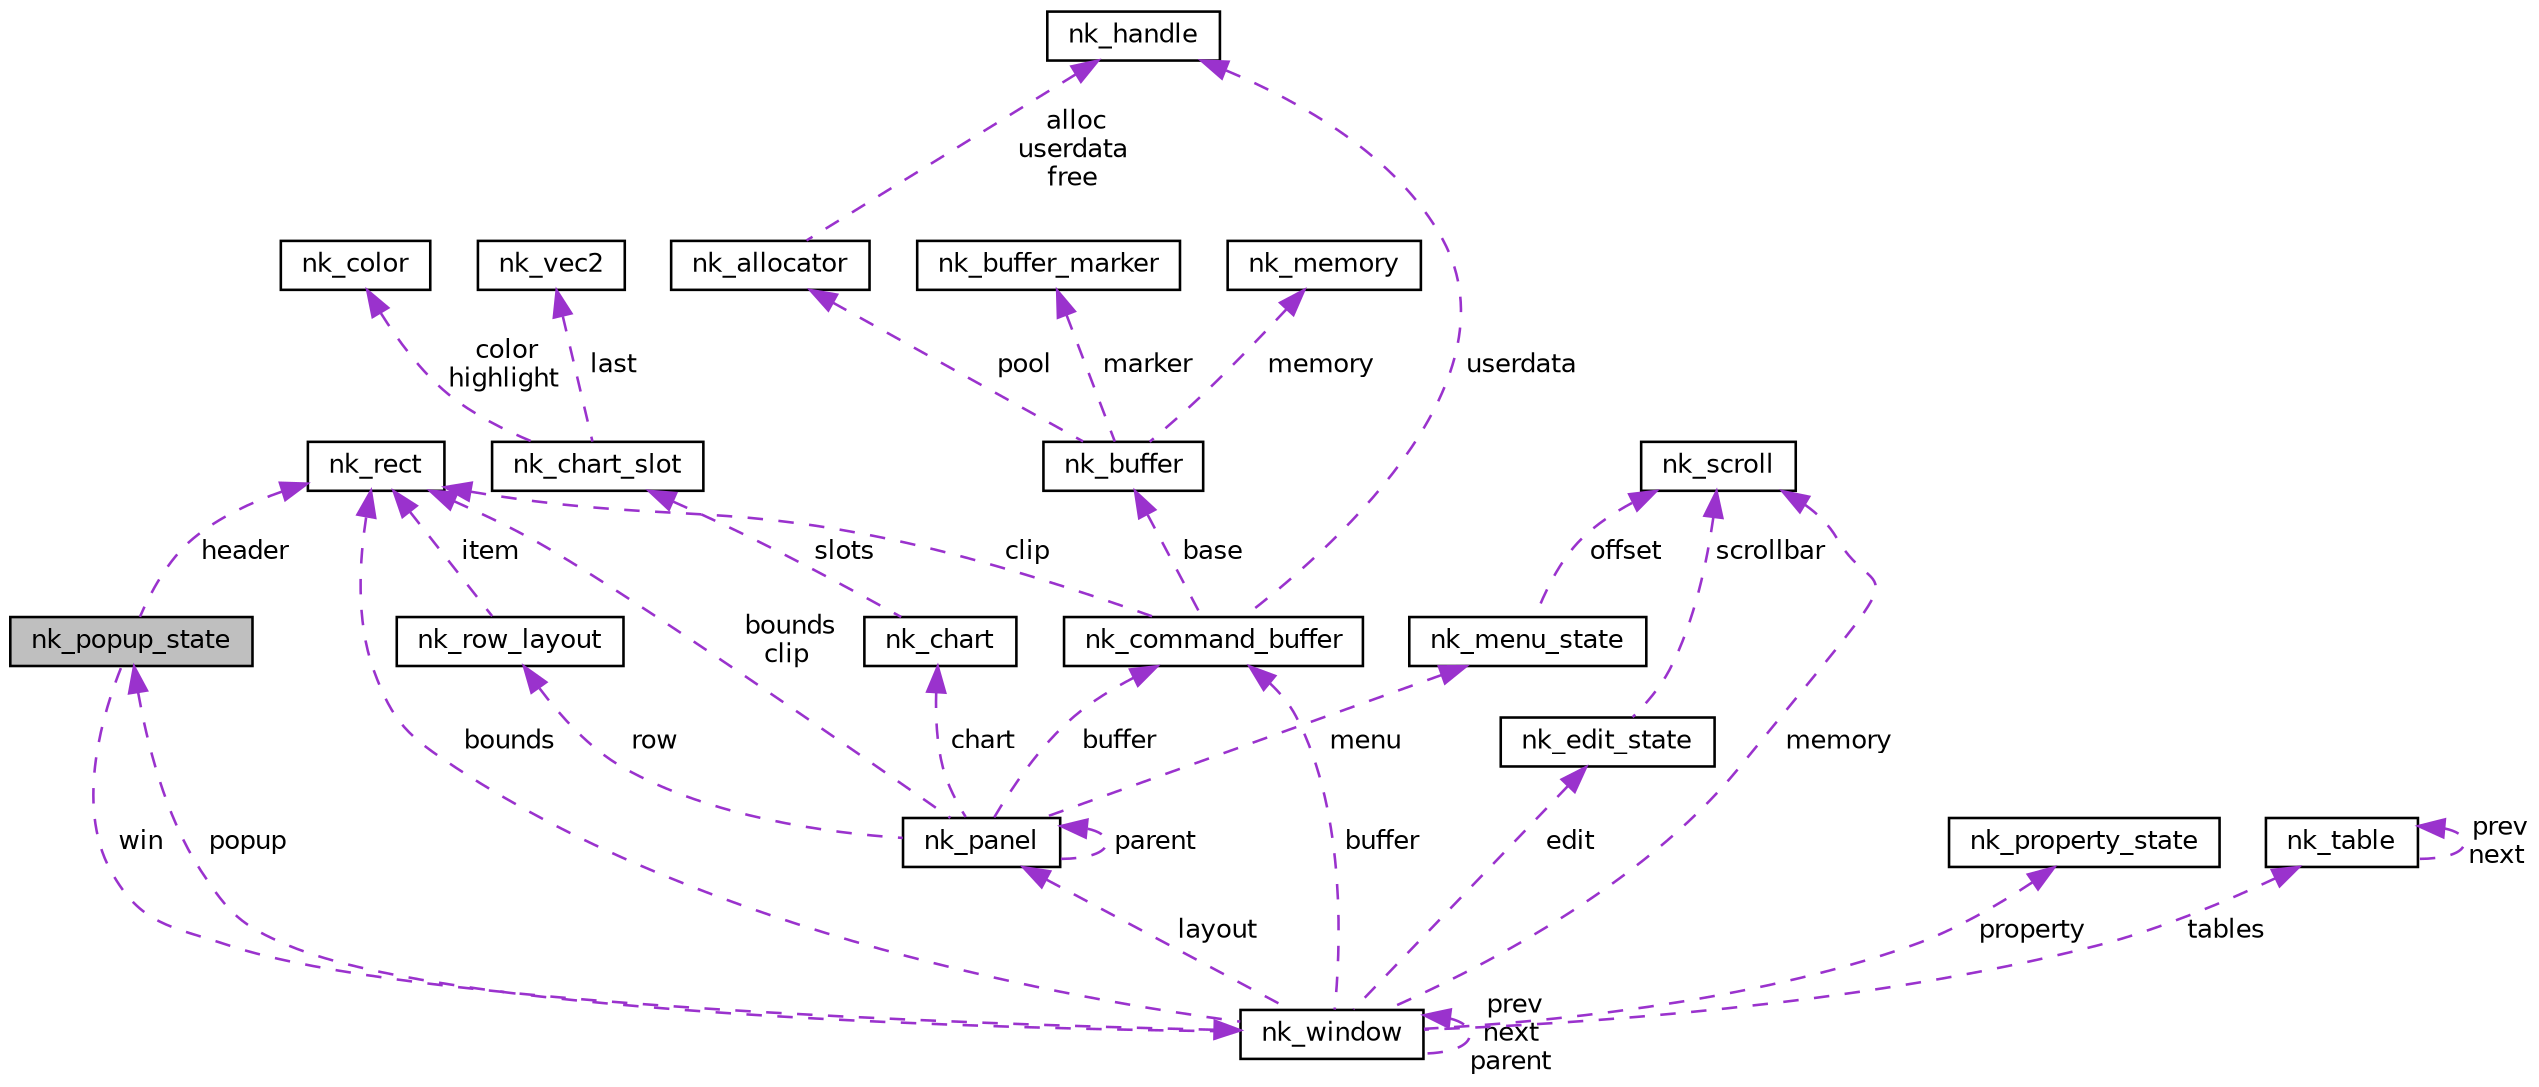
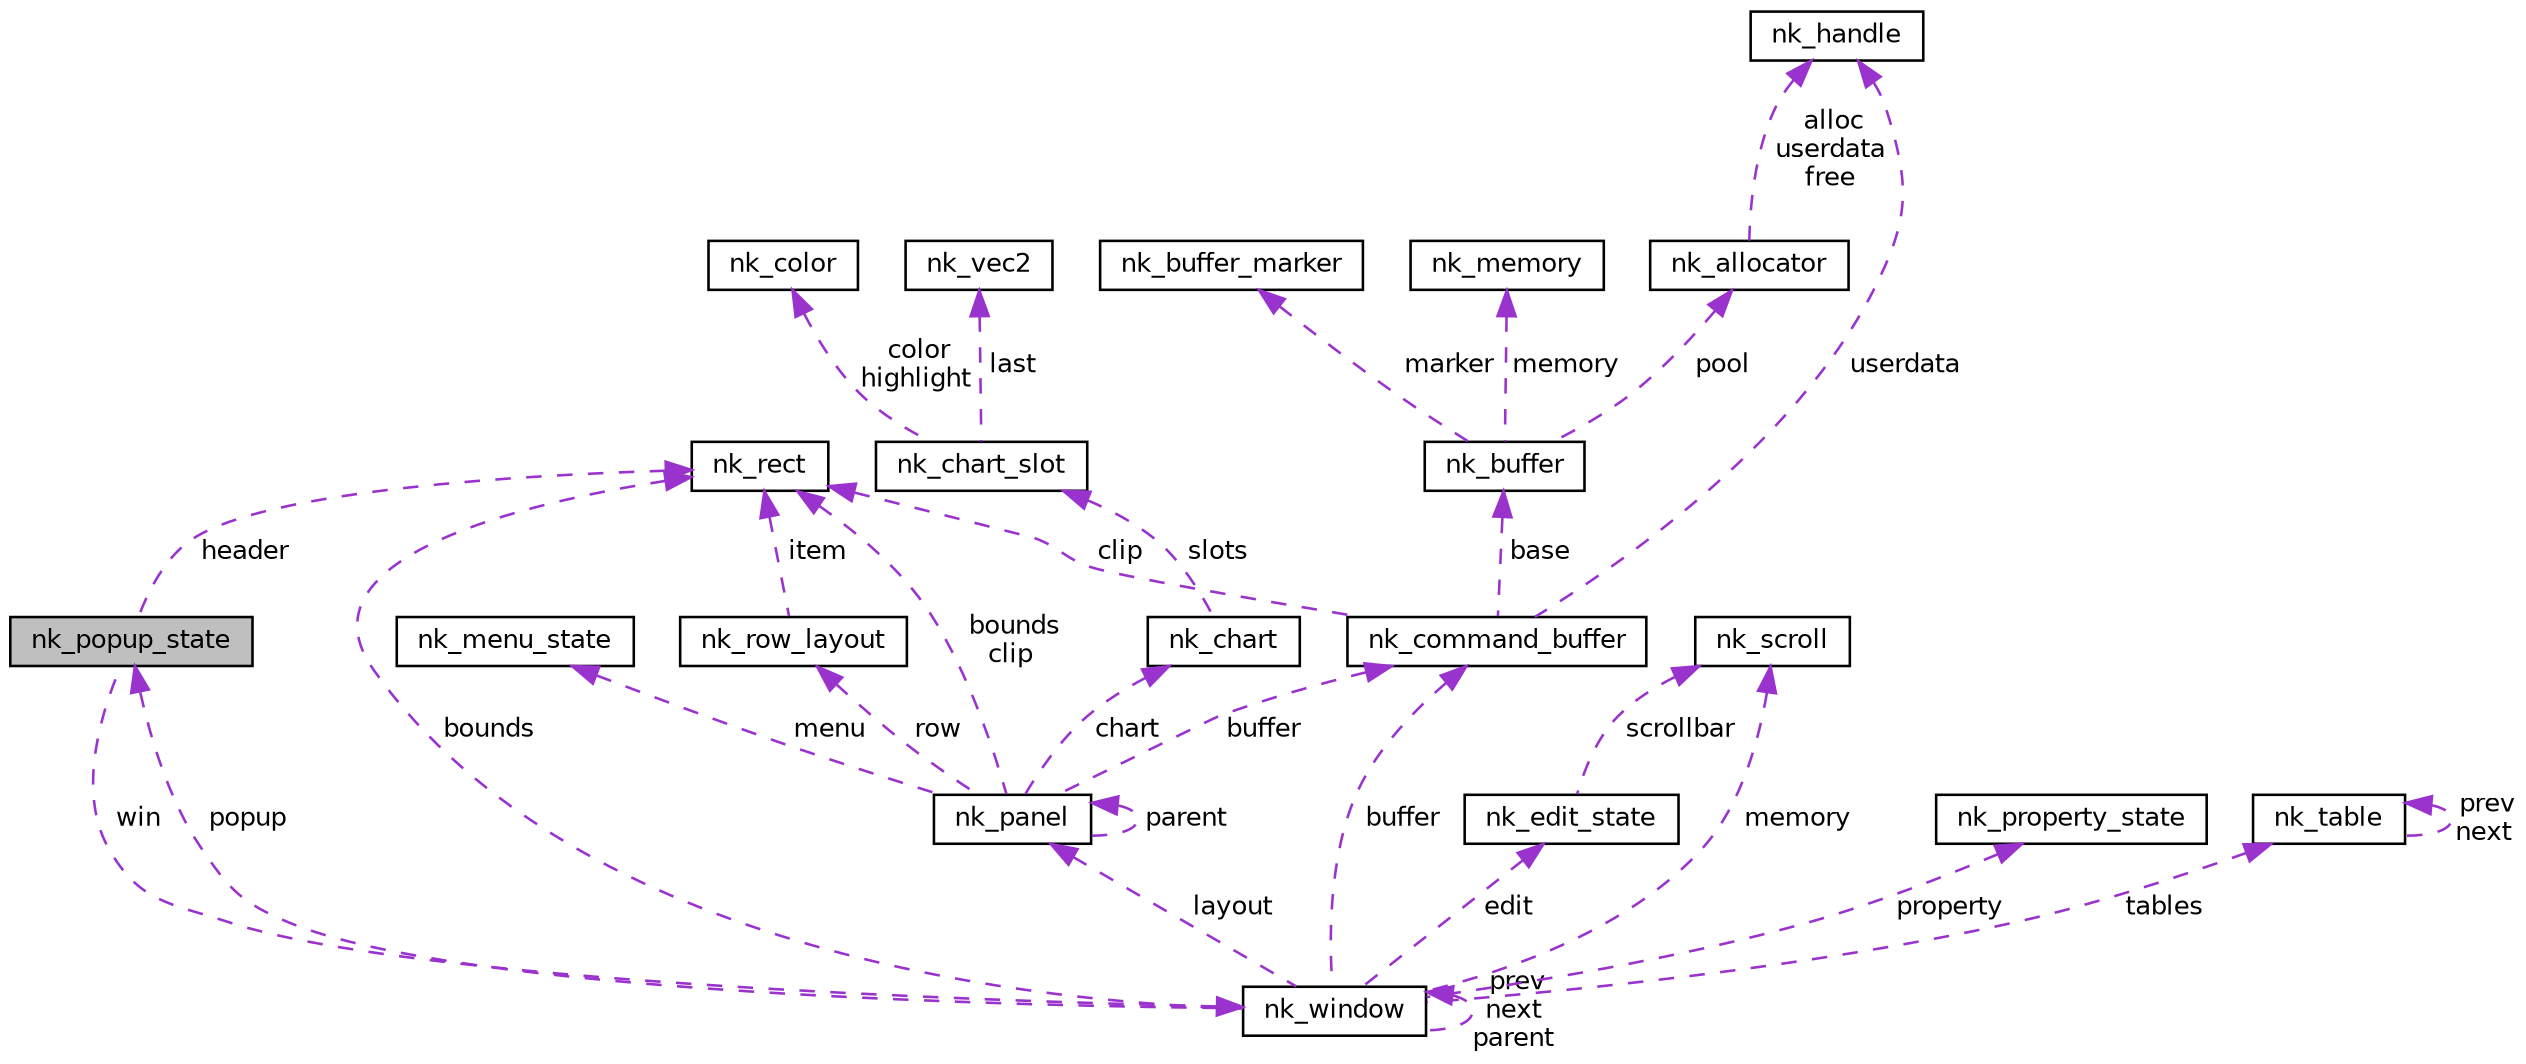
(1572, 550) -> none
